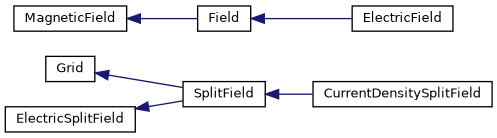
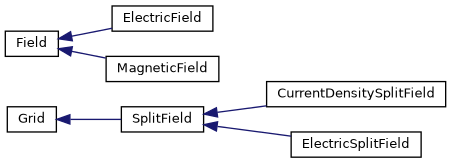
(169, 19) -> (89, 55)
(166, 104) -> (254, 131)
